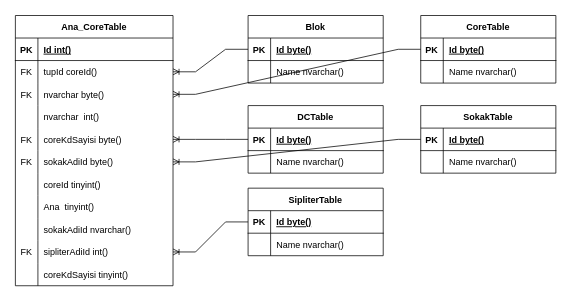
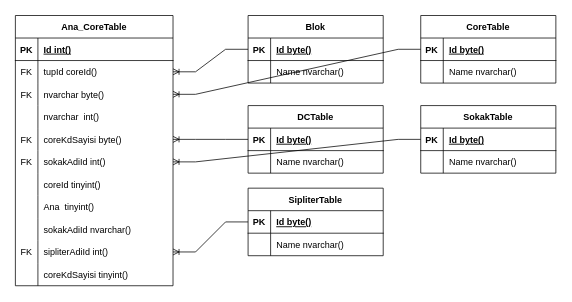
(84, 162) -> (80, 162)
